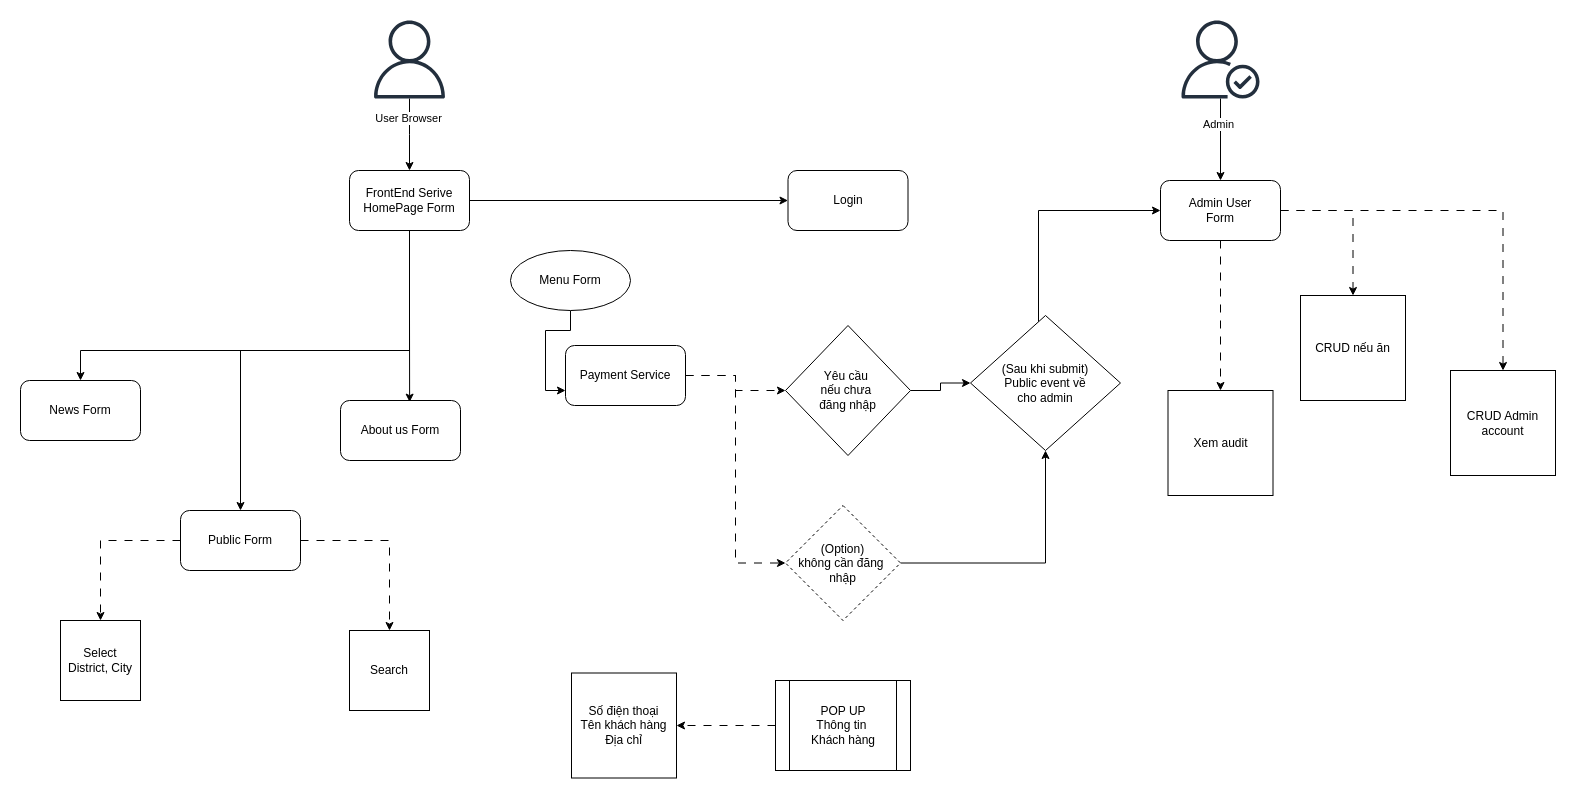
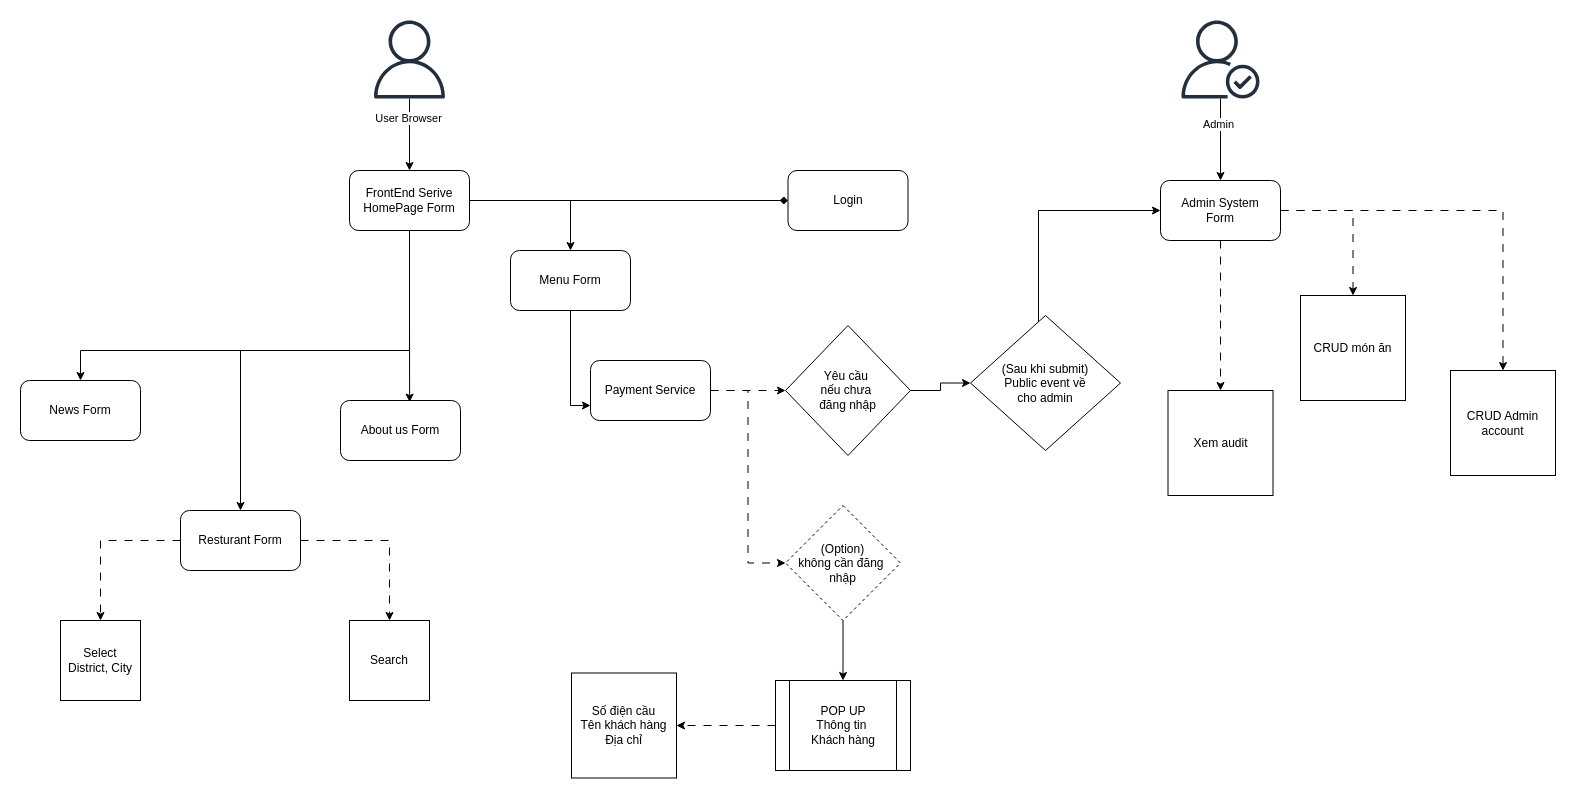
(780, 201) -> (779, 201)
(1221, 211) -> (1221, 211)
none -> (571, 223)
(571, 281) -> (571, 281)
(1353, 349) -> (1353, 349)
(626, 376) -> (651, 391)
(241, 541) -> (241, 541)
(1026, 563) -> (843, 647)
(390, 671) -> (390, 661)
(624, 726) -> (624, 726)
